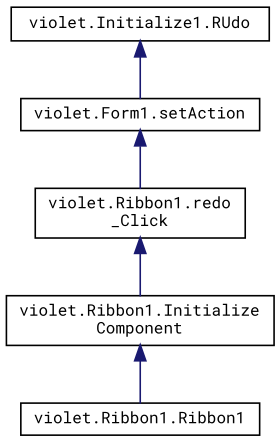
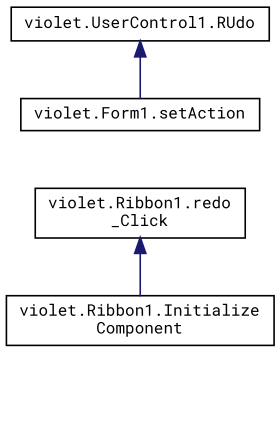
(140, 24) -> (140, 24)
(140, 168) -> none
(140, 419) -> none
